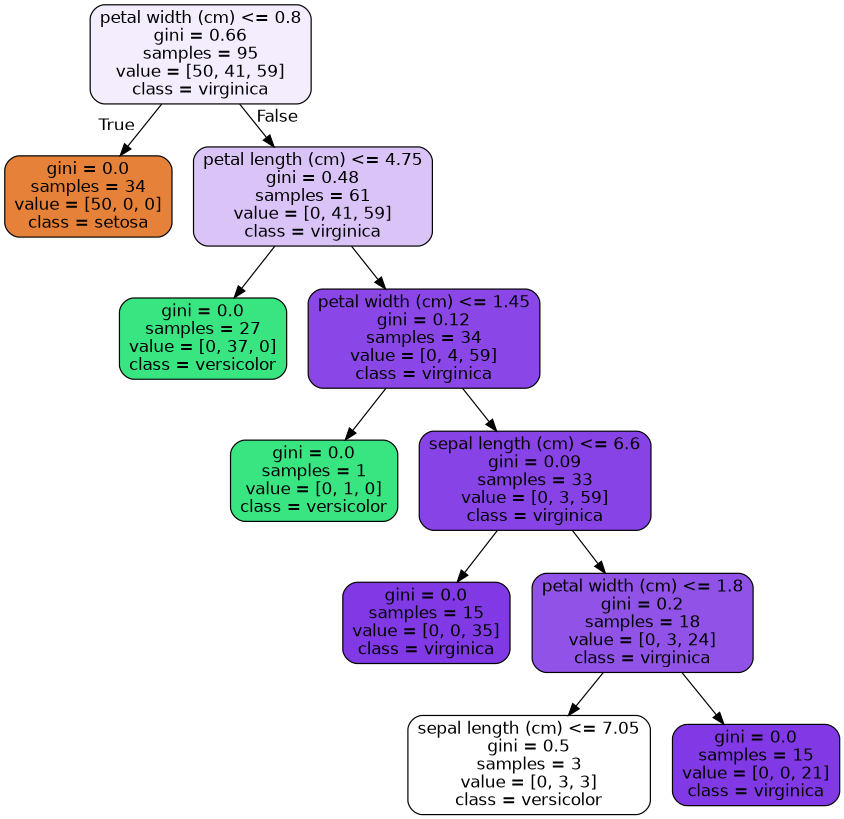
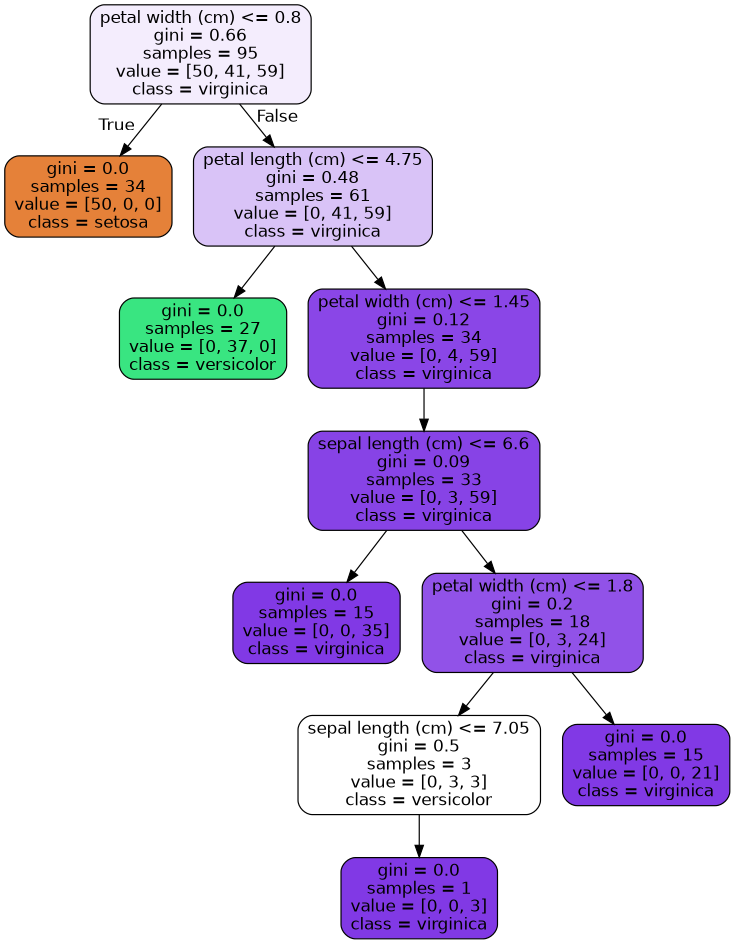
(314, 481) -> none
none -> (419, 898)
